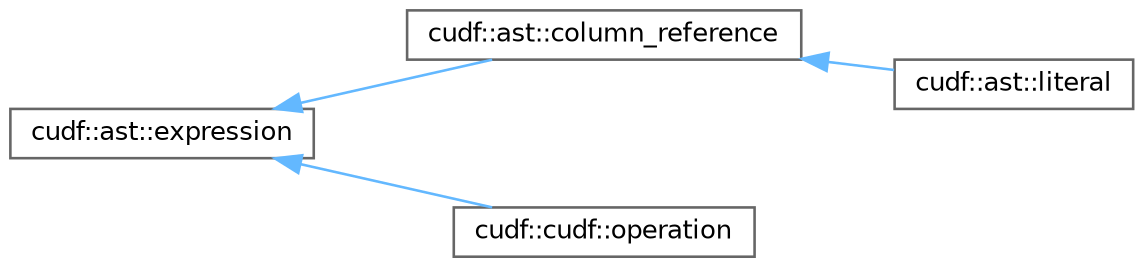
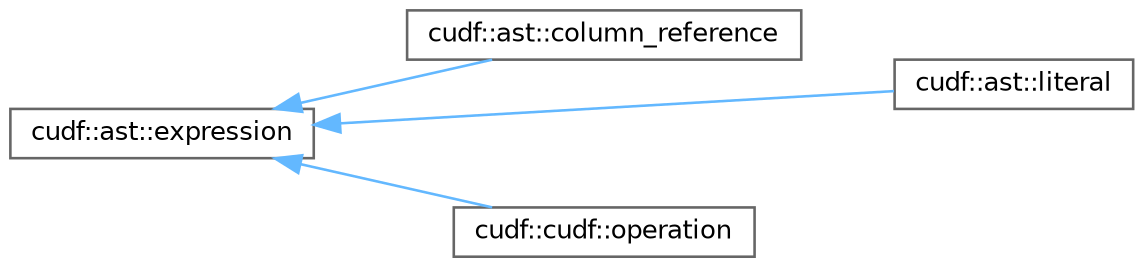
(861, 66) -> (617, 107)
